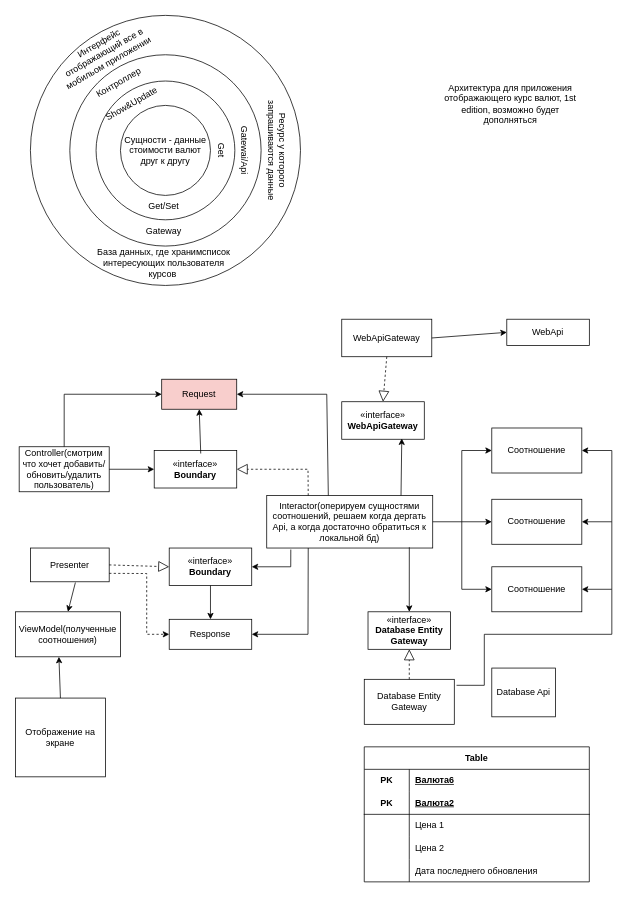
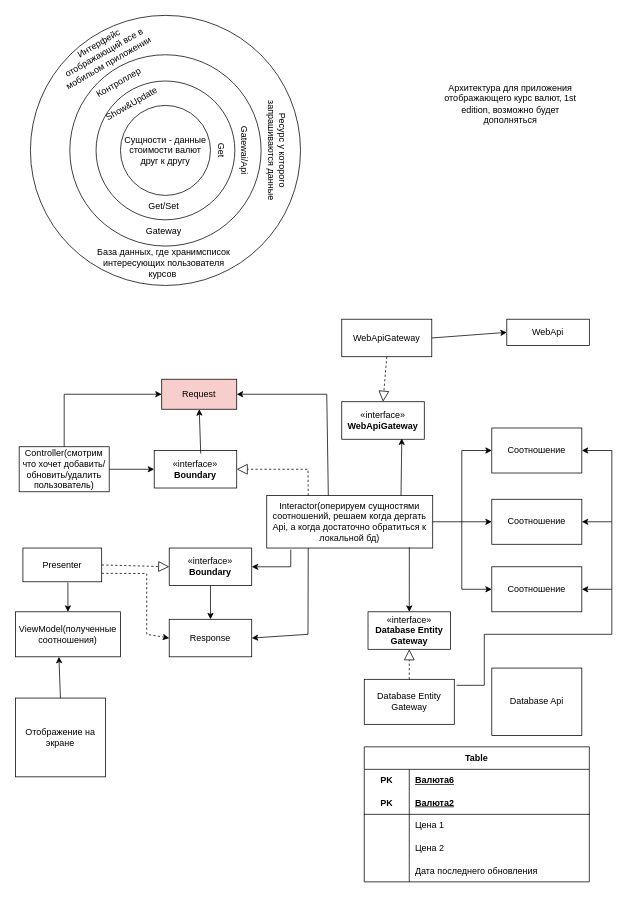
(70, 565) -> (62, 565)
(210, 634) -> (210, 638)
(524, 692) -> (537, 702)
